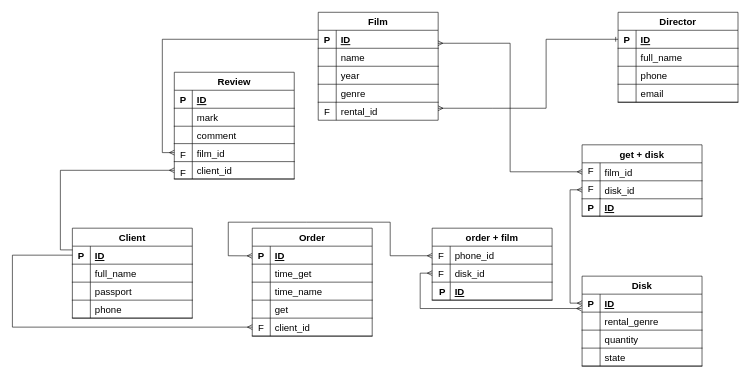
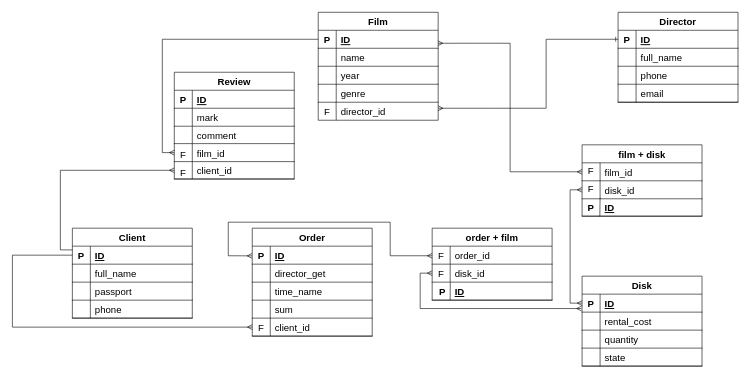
(362, 112) -> (368, 112)
(642, 155) -> (642, 155)
(475, 256) -> (475, 256)
(295, 274) -> (306, 274)
(283, 310) -> (283, 310)
(636, 322) -> (633, 322)
